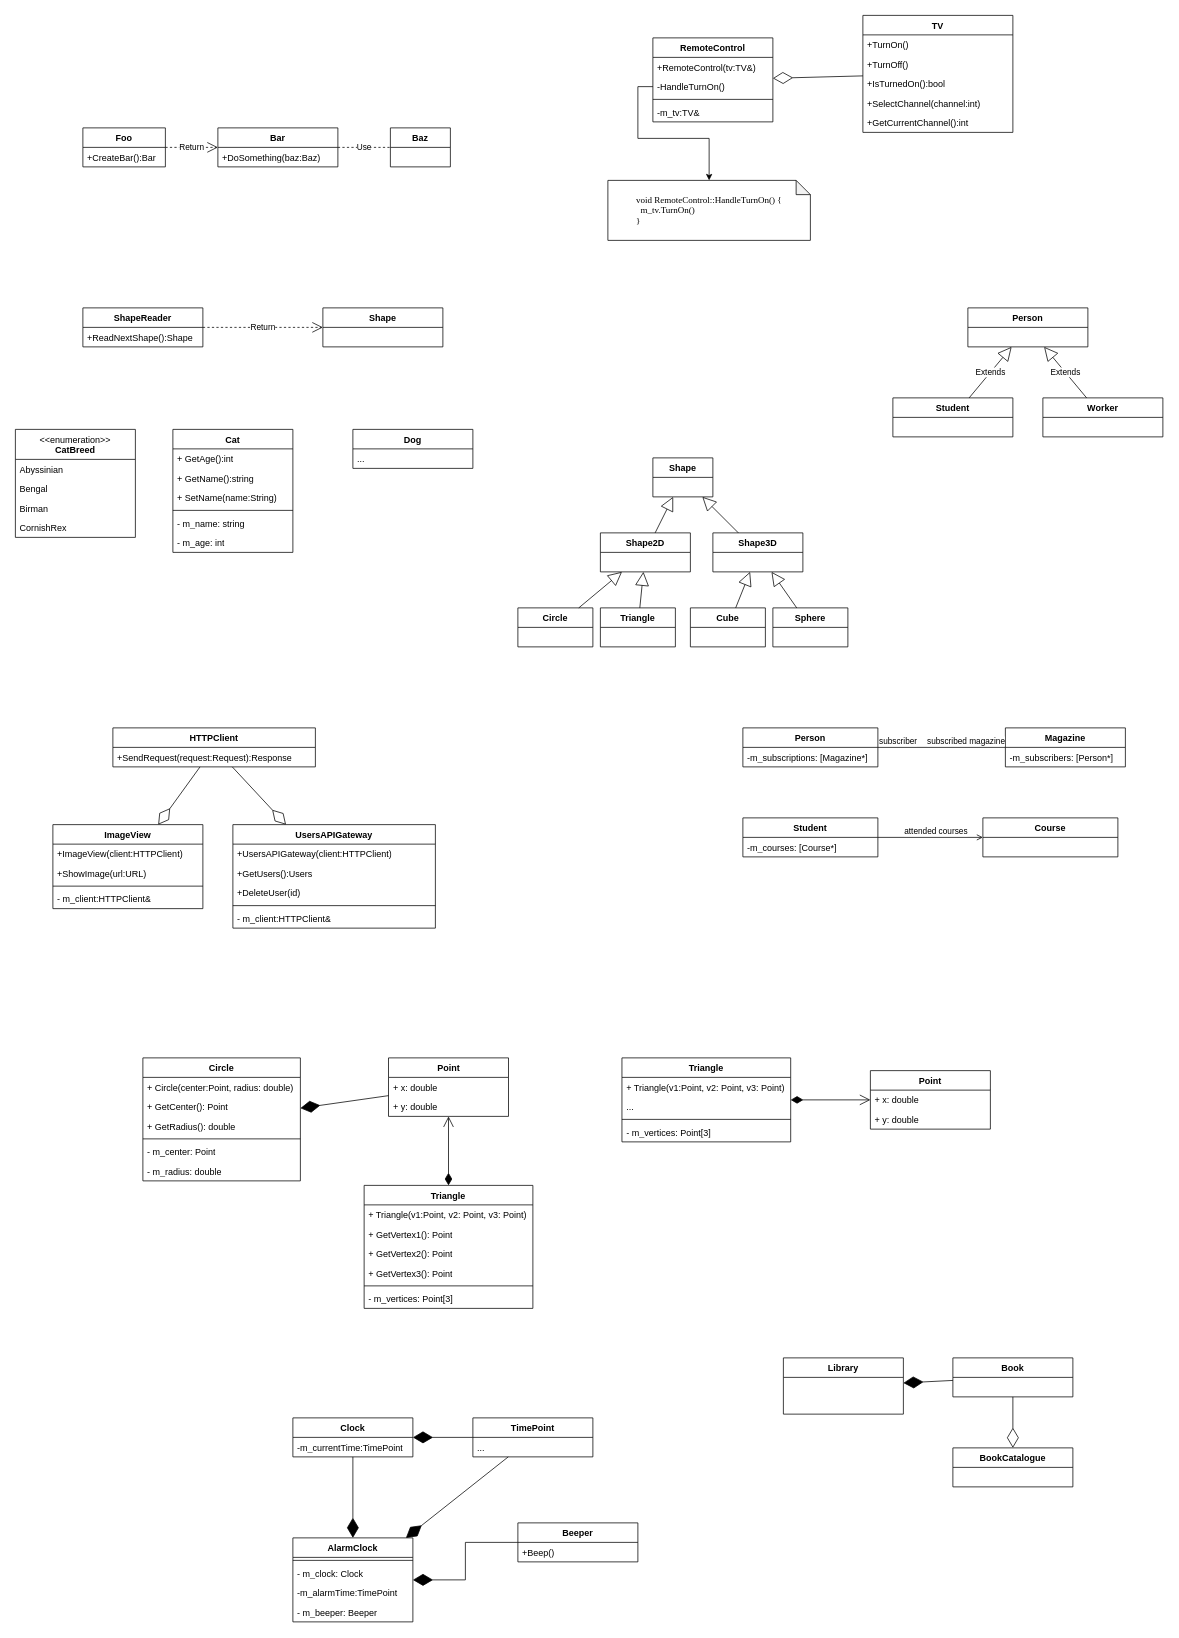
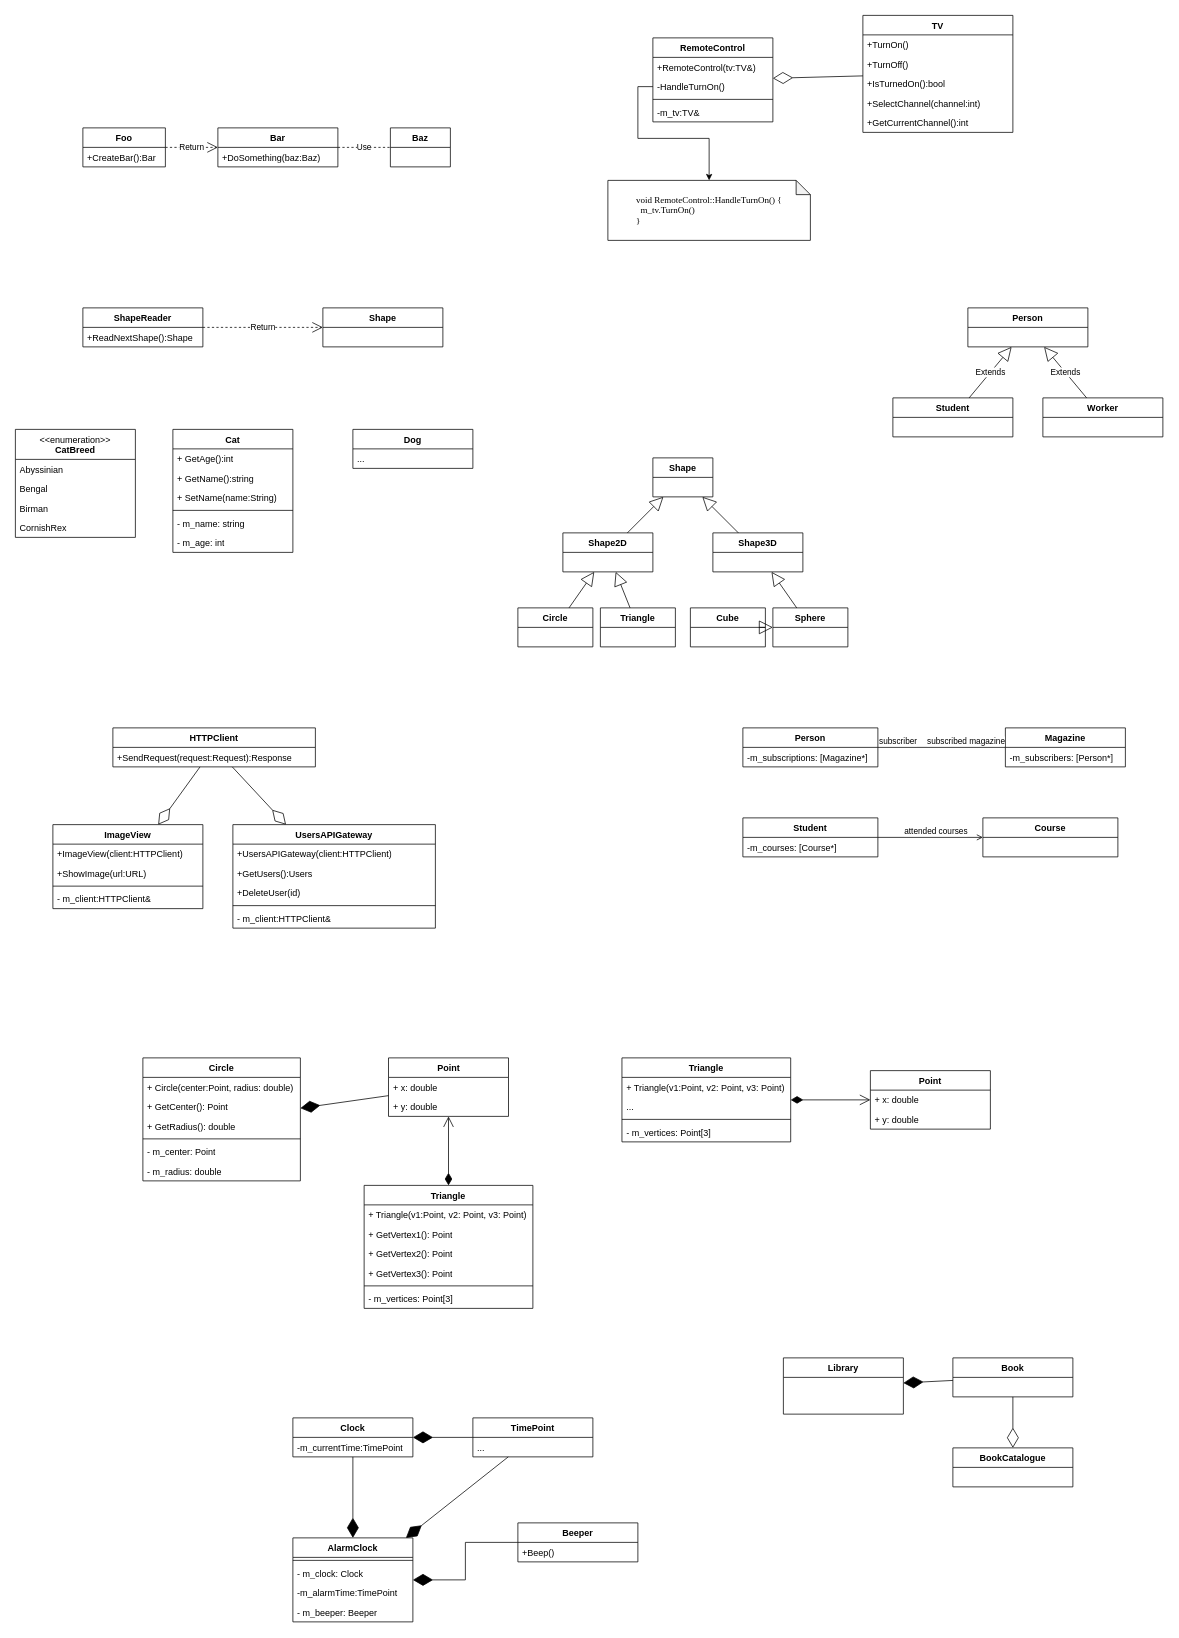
(645, 552) -> (608, 552)
(740, 597) -> (760, 627)
